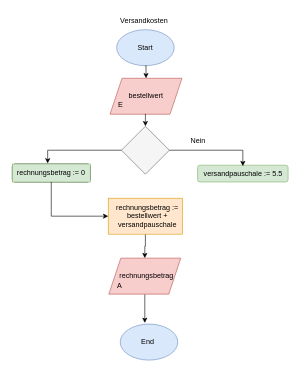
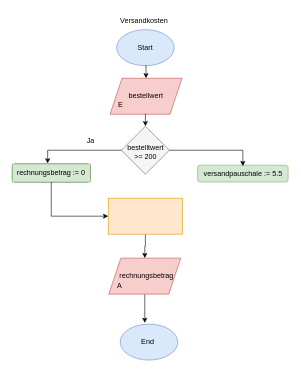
none -> (91, 141)
(198, 141) -> none
none -> (146, 152)
(148, 216) -> none
